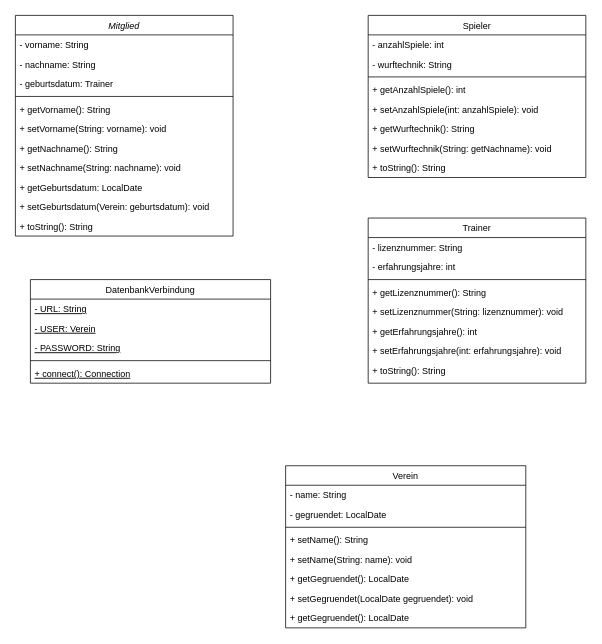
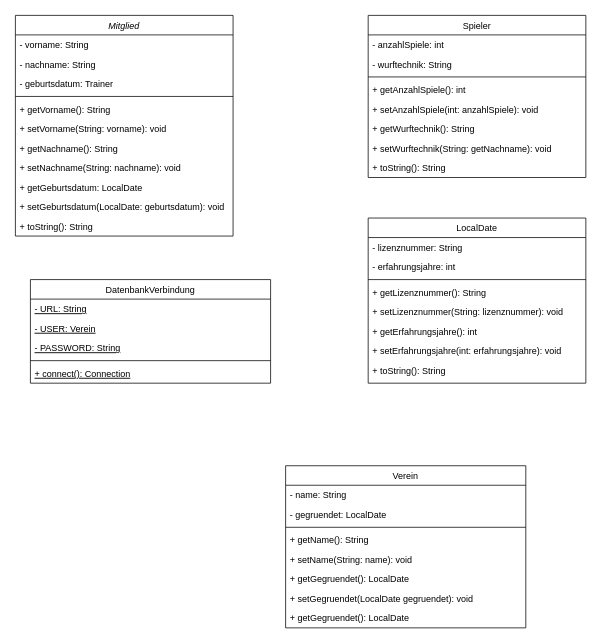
(125, 207) -> (132, 207)
(476, 228) -> (476, 228)
(333, 540) -> (333, 540)
